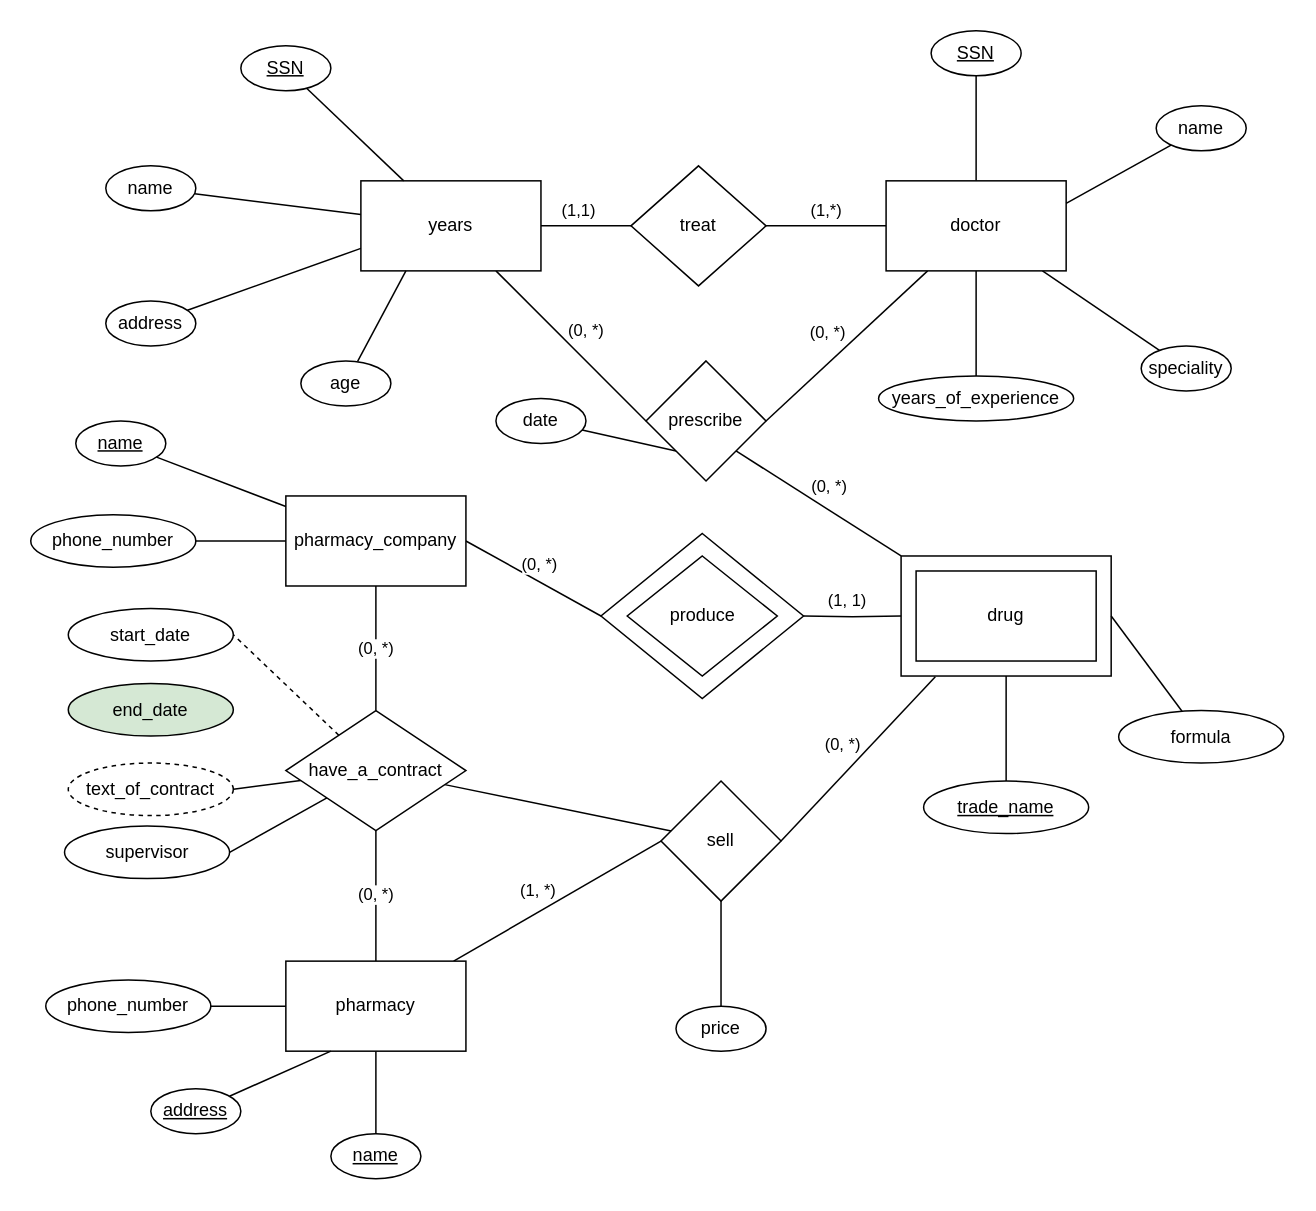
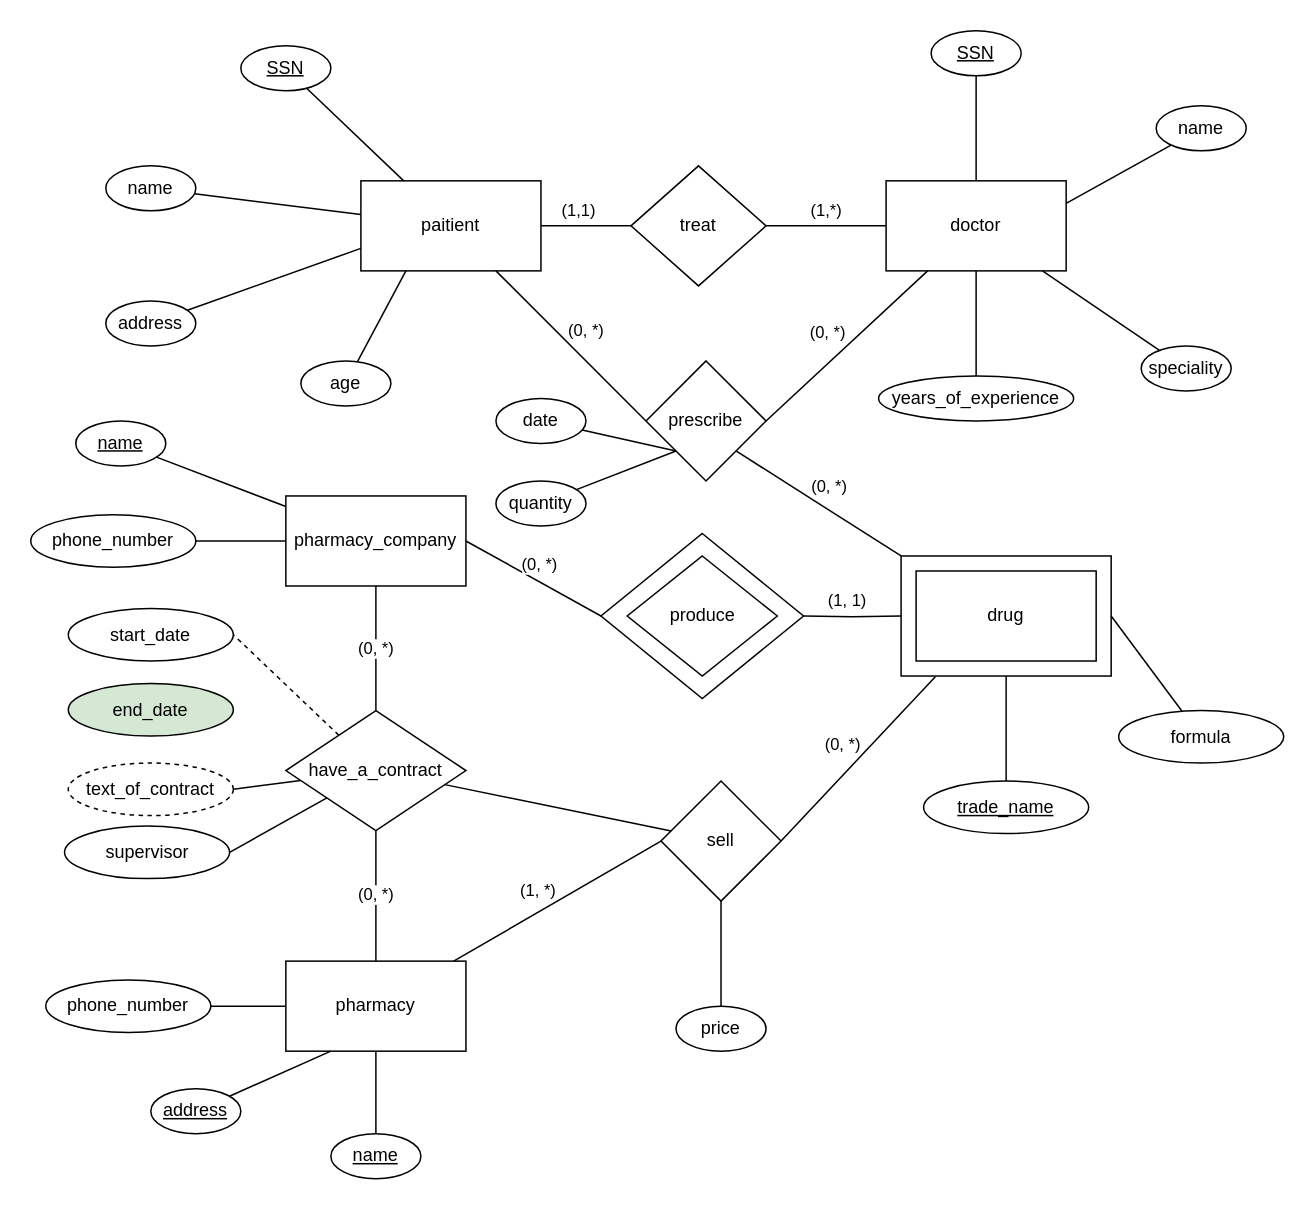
(451, 226) -> (451, 226)
none -> (626, 470)
none -> (541, 503)
